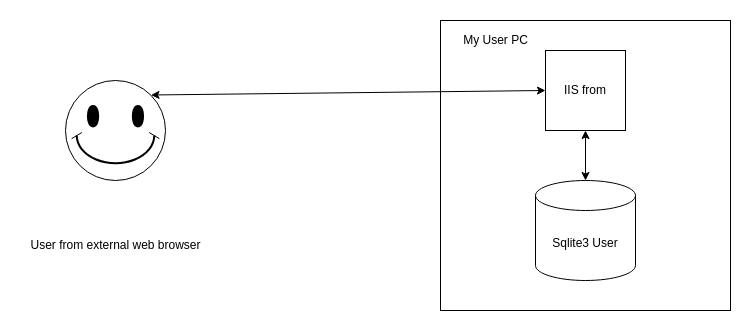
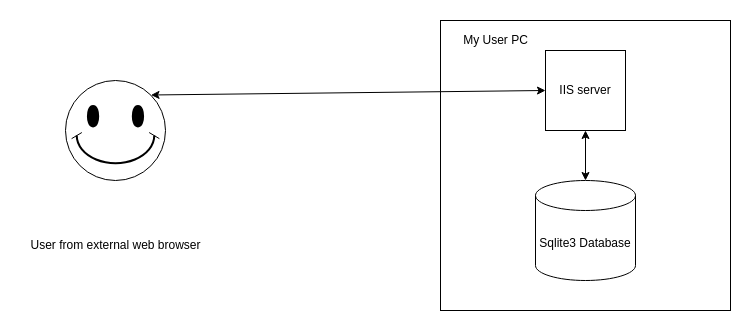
(586, 91) -> (586, 91)
(586, 244) -> (586, 244)
